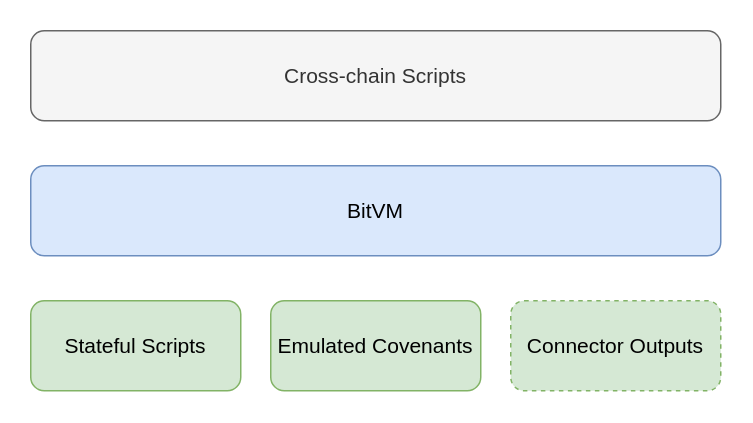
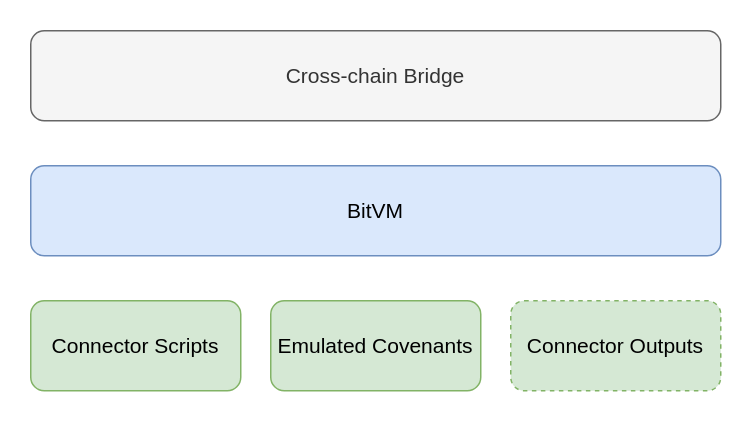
(376, 76) -> (376, 76)
(136, 346) -> (136, 346)
